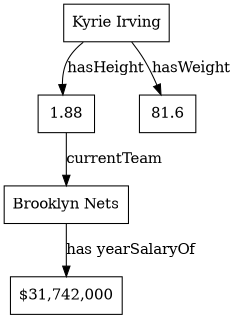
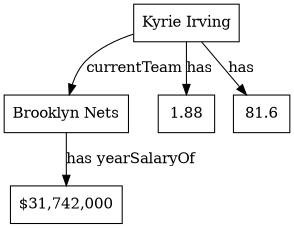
(106, 68) -> (199, 68)
(192, 68) -> (241, 68)
(66, 154) -> (96, 52)
